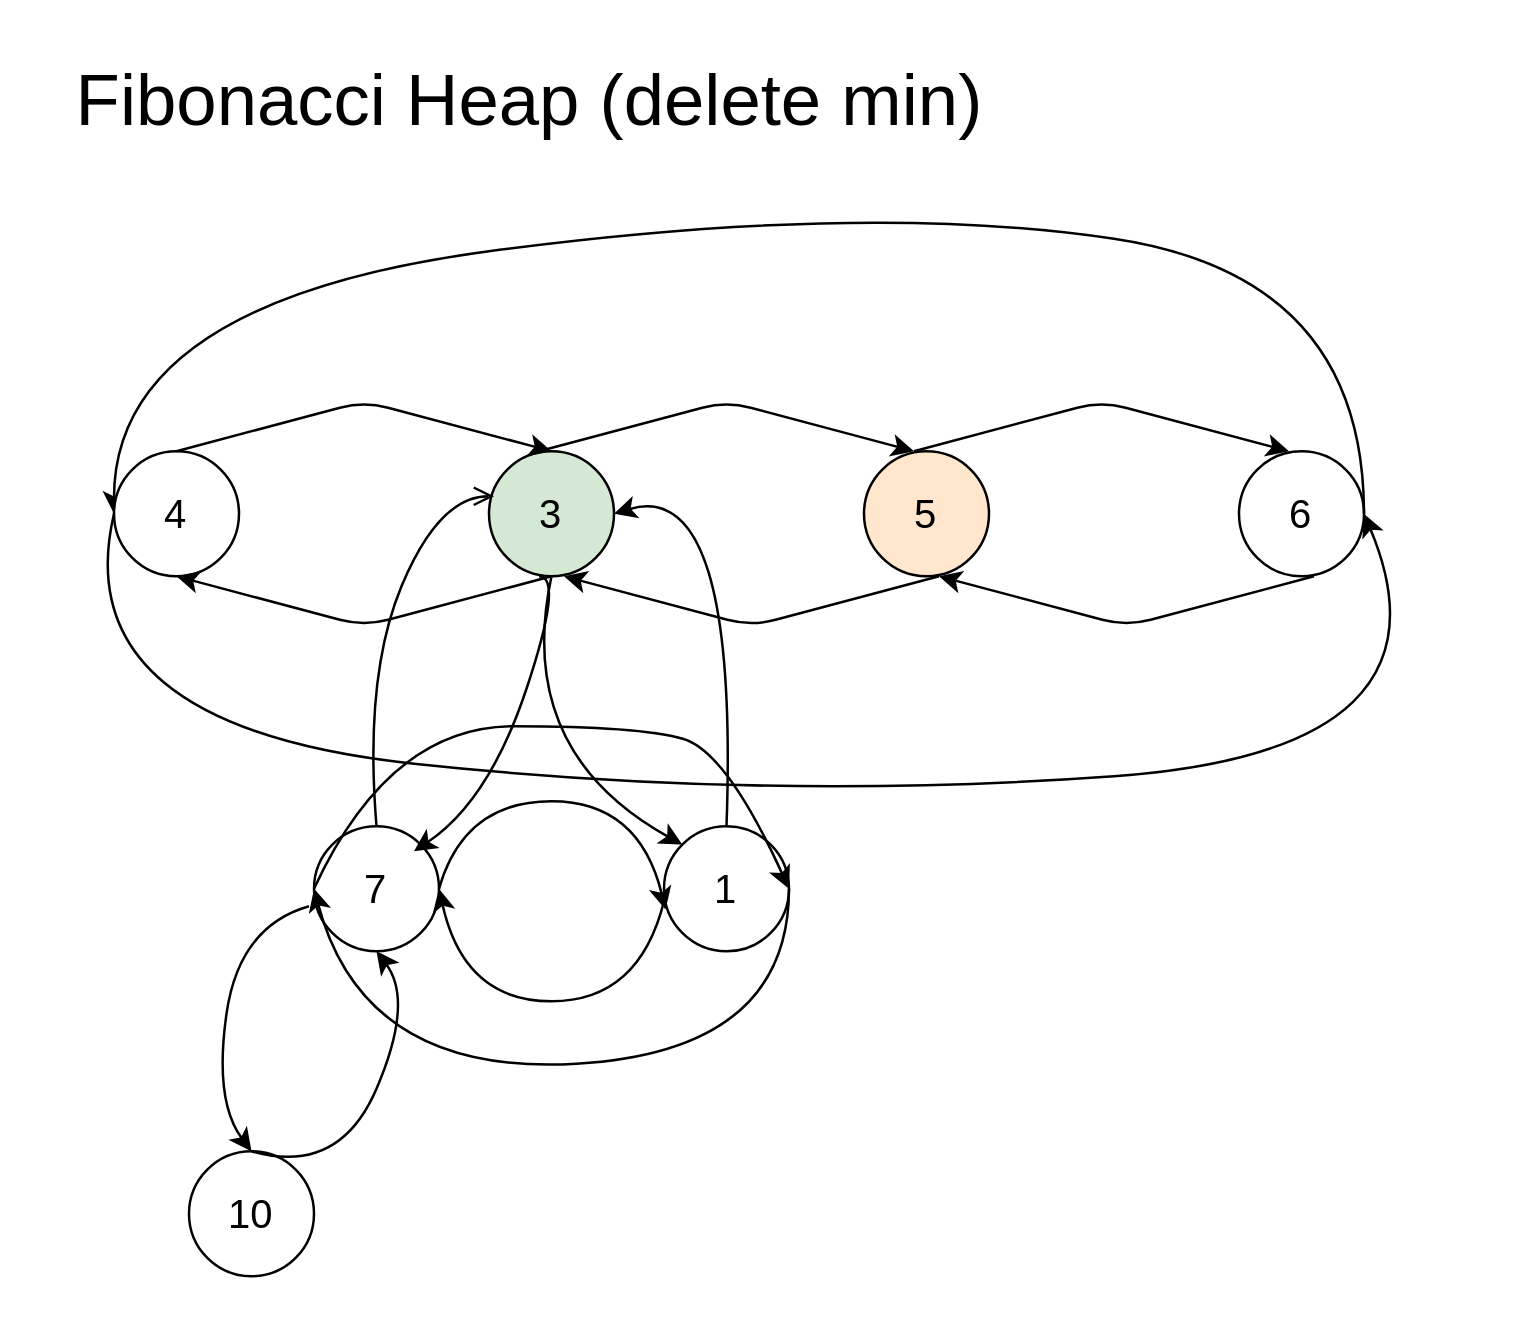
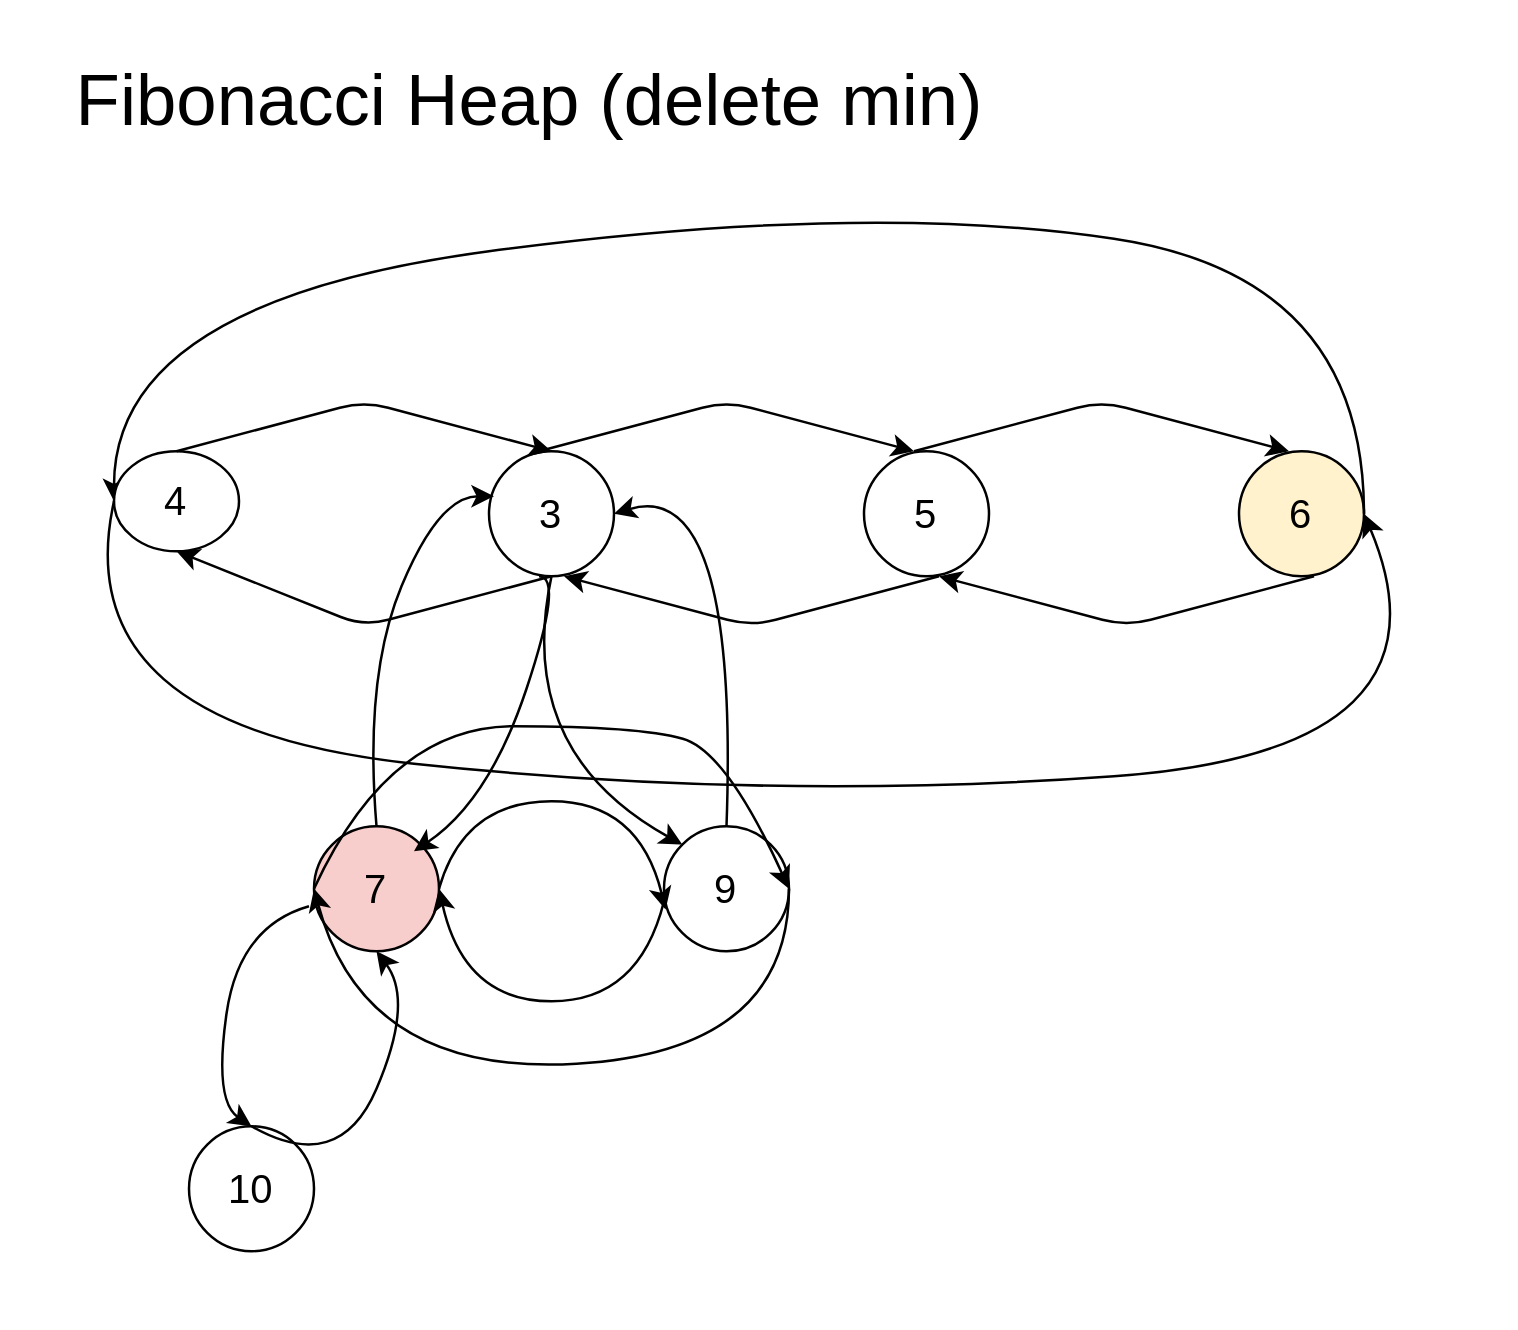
(176, 514) -> (176, 501)
(551, 514) -> (551, 514)
(926, 514) -> (926, 514)
(1301, 514) -> (1301, 514)
(444, 517) -> (441, 517)
(376, 889) -> (376, 889)
(726, 889) -> (726, 889)
(251, 1214) -> (251, 1189)
